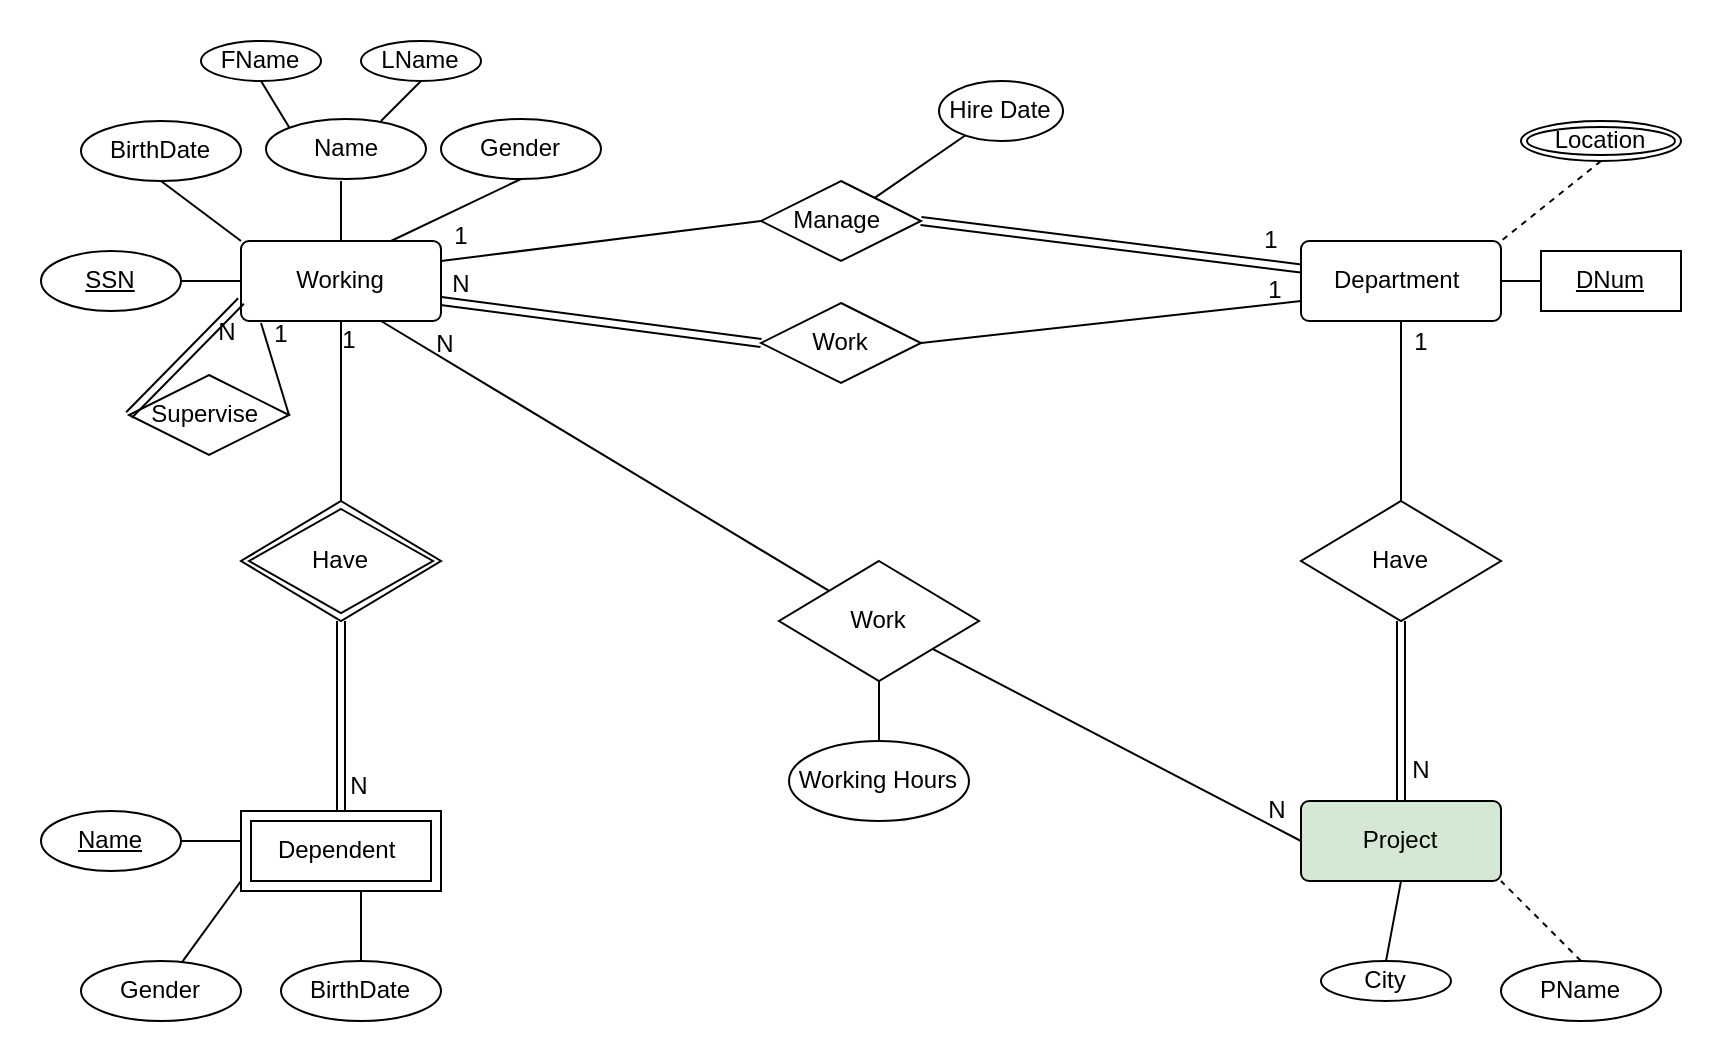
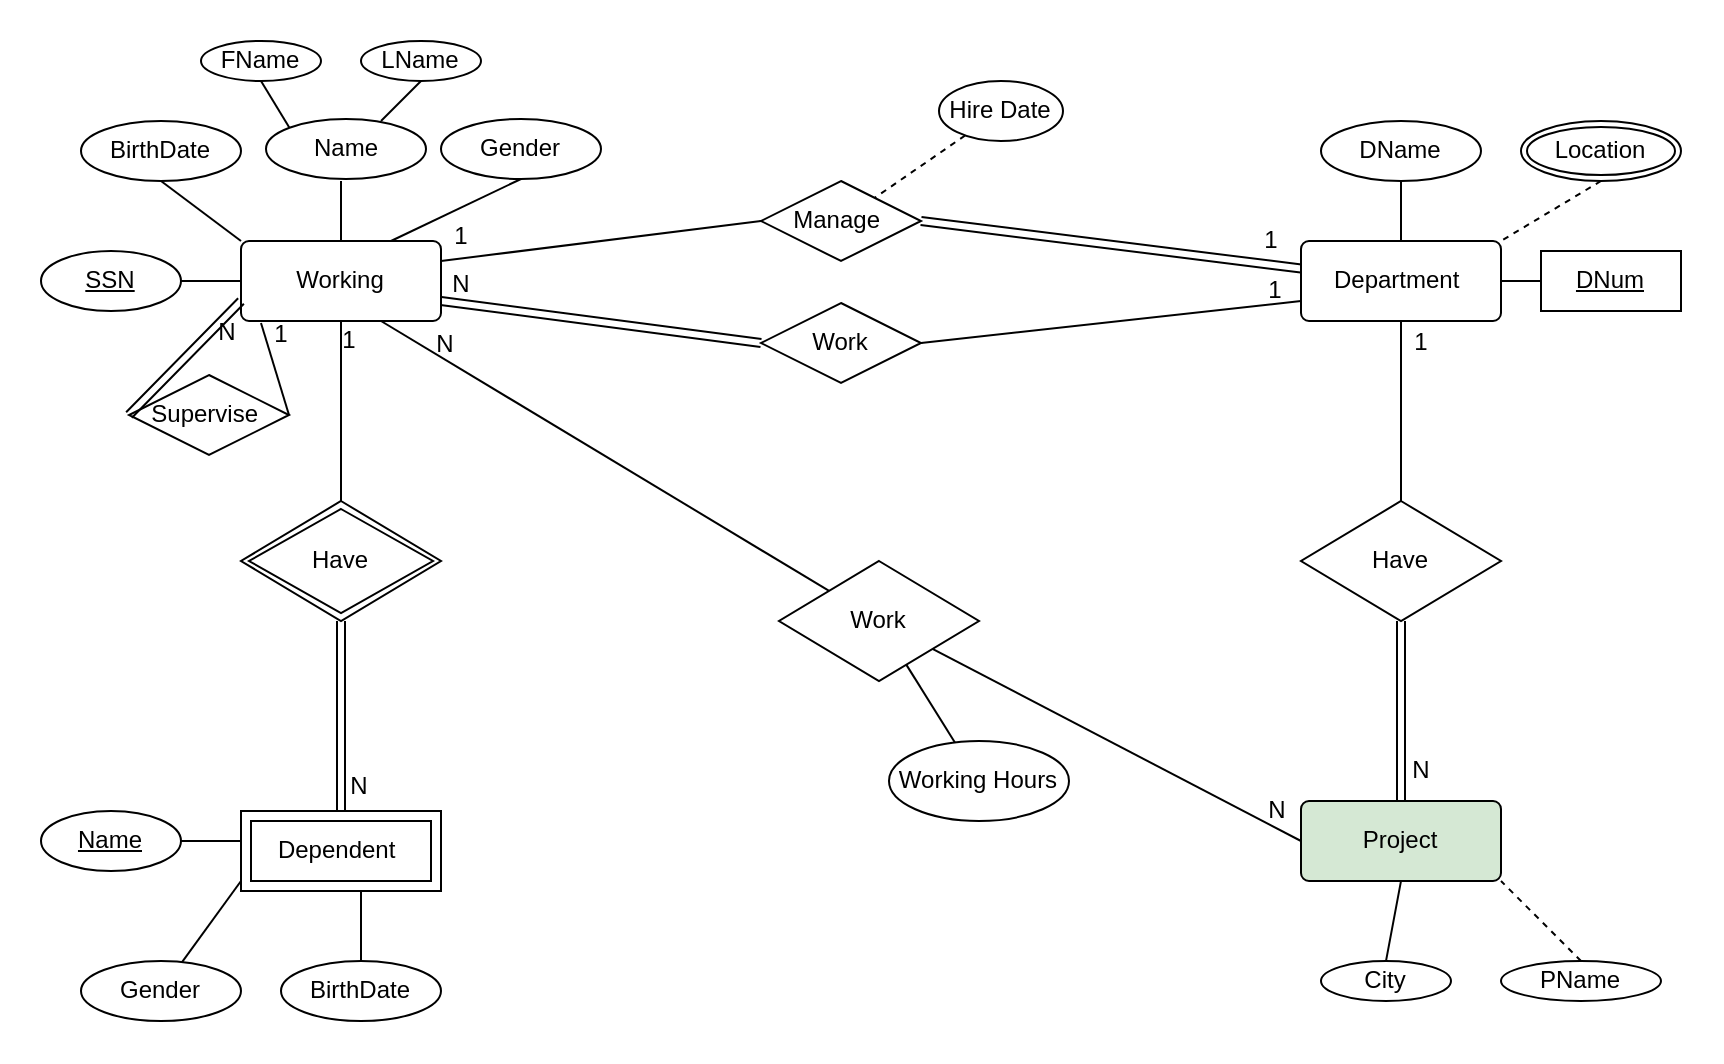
(1601, 141) -> (1601, 151)
none -> (1401, 151)
(918, 168) -> (918, 168)
none -> (1401, 211)
(879, 781) -> (979, 781)
(1581, 991) -> (1581, 981)
